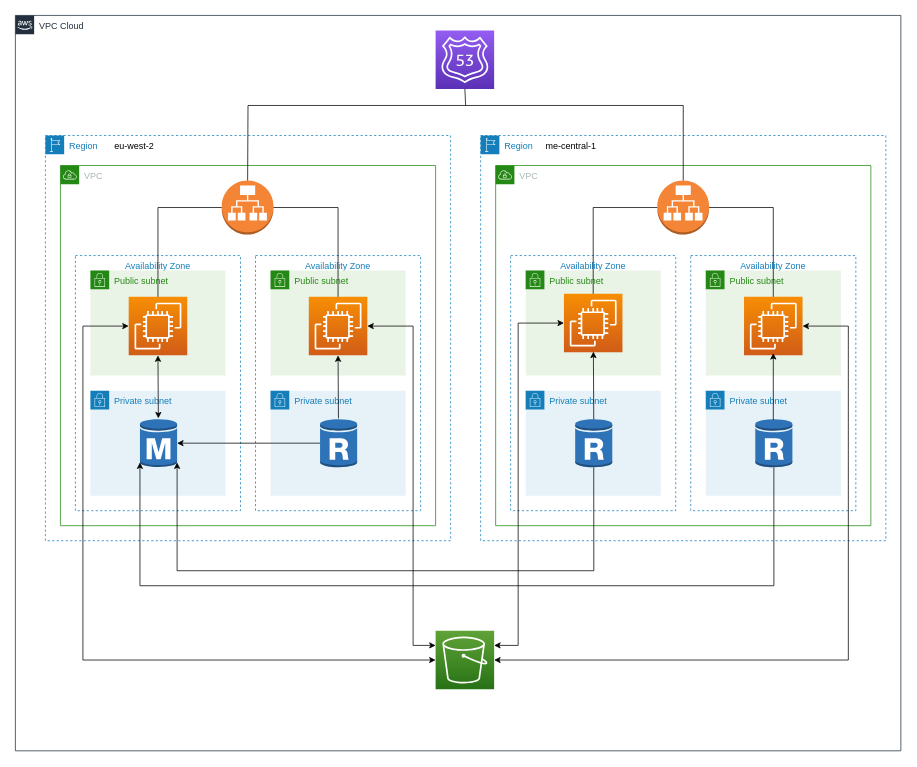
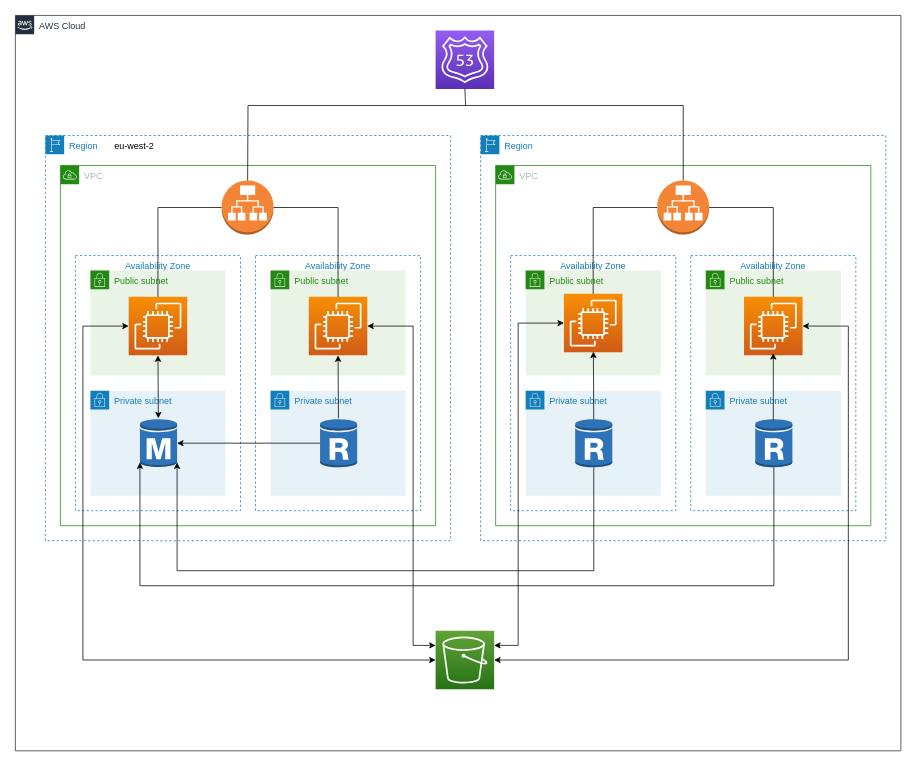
(60, 26) -> (60, 26)
(570, 147) -> none
